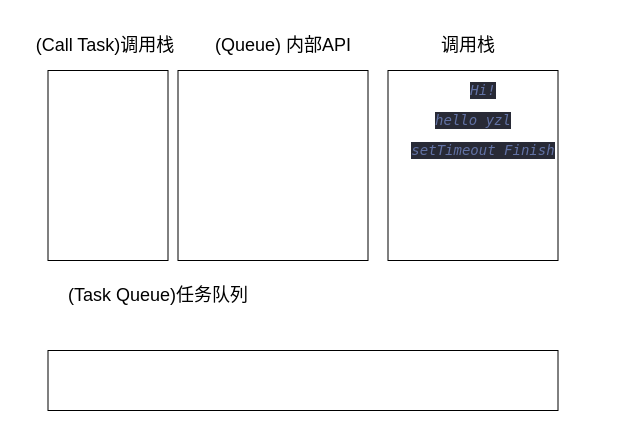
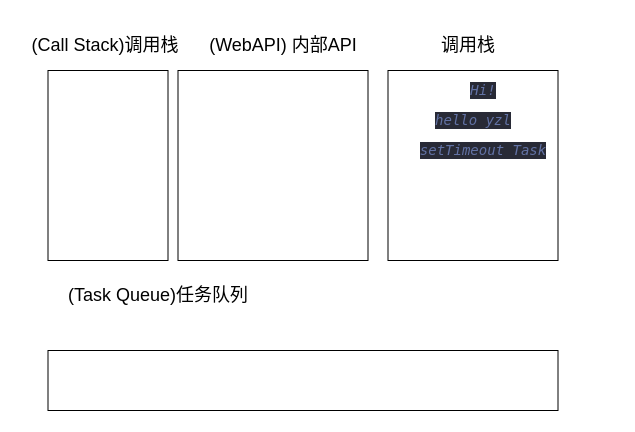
(106, 46) -> (106, 46)
(284, 46) -> (284, 46)
(484, 151) -> (484, 151)
